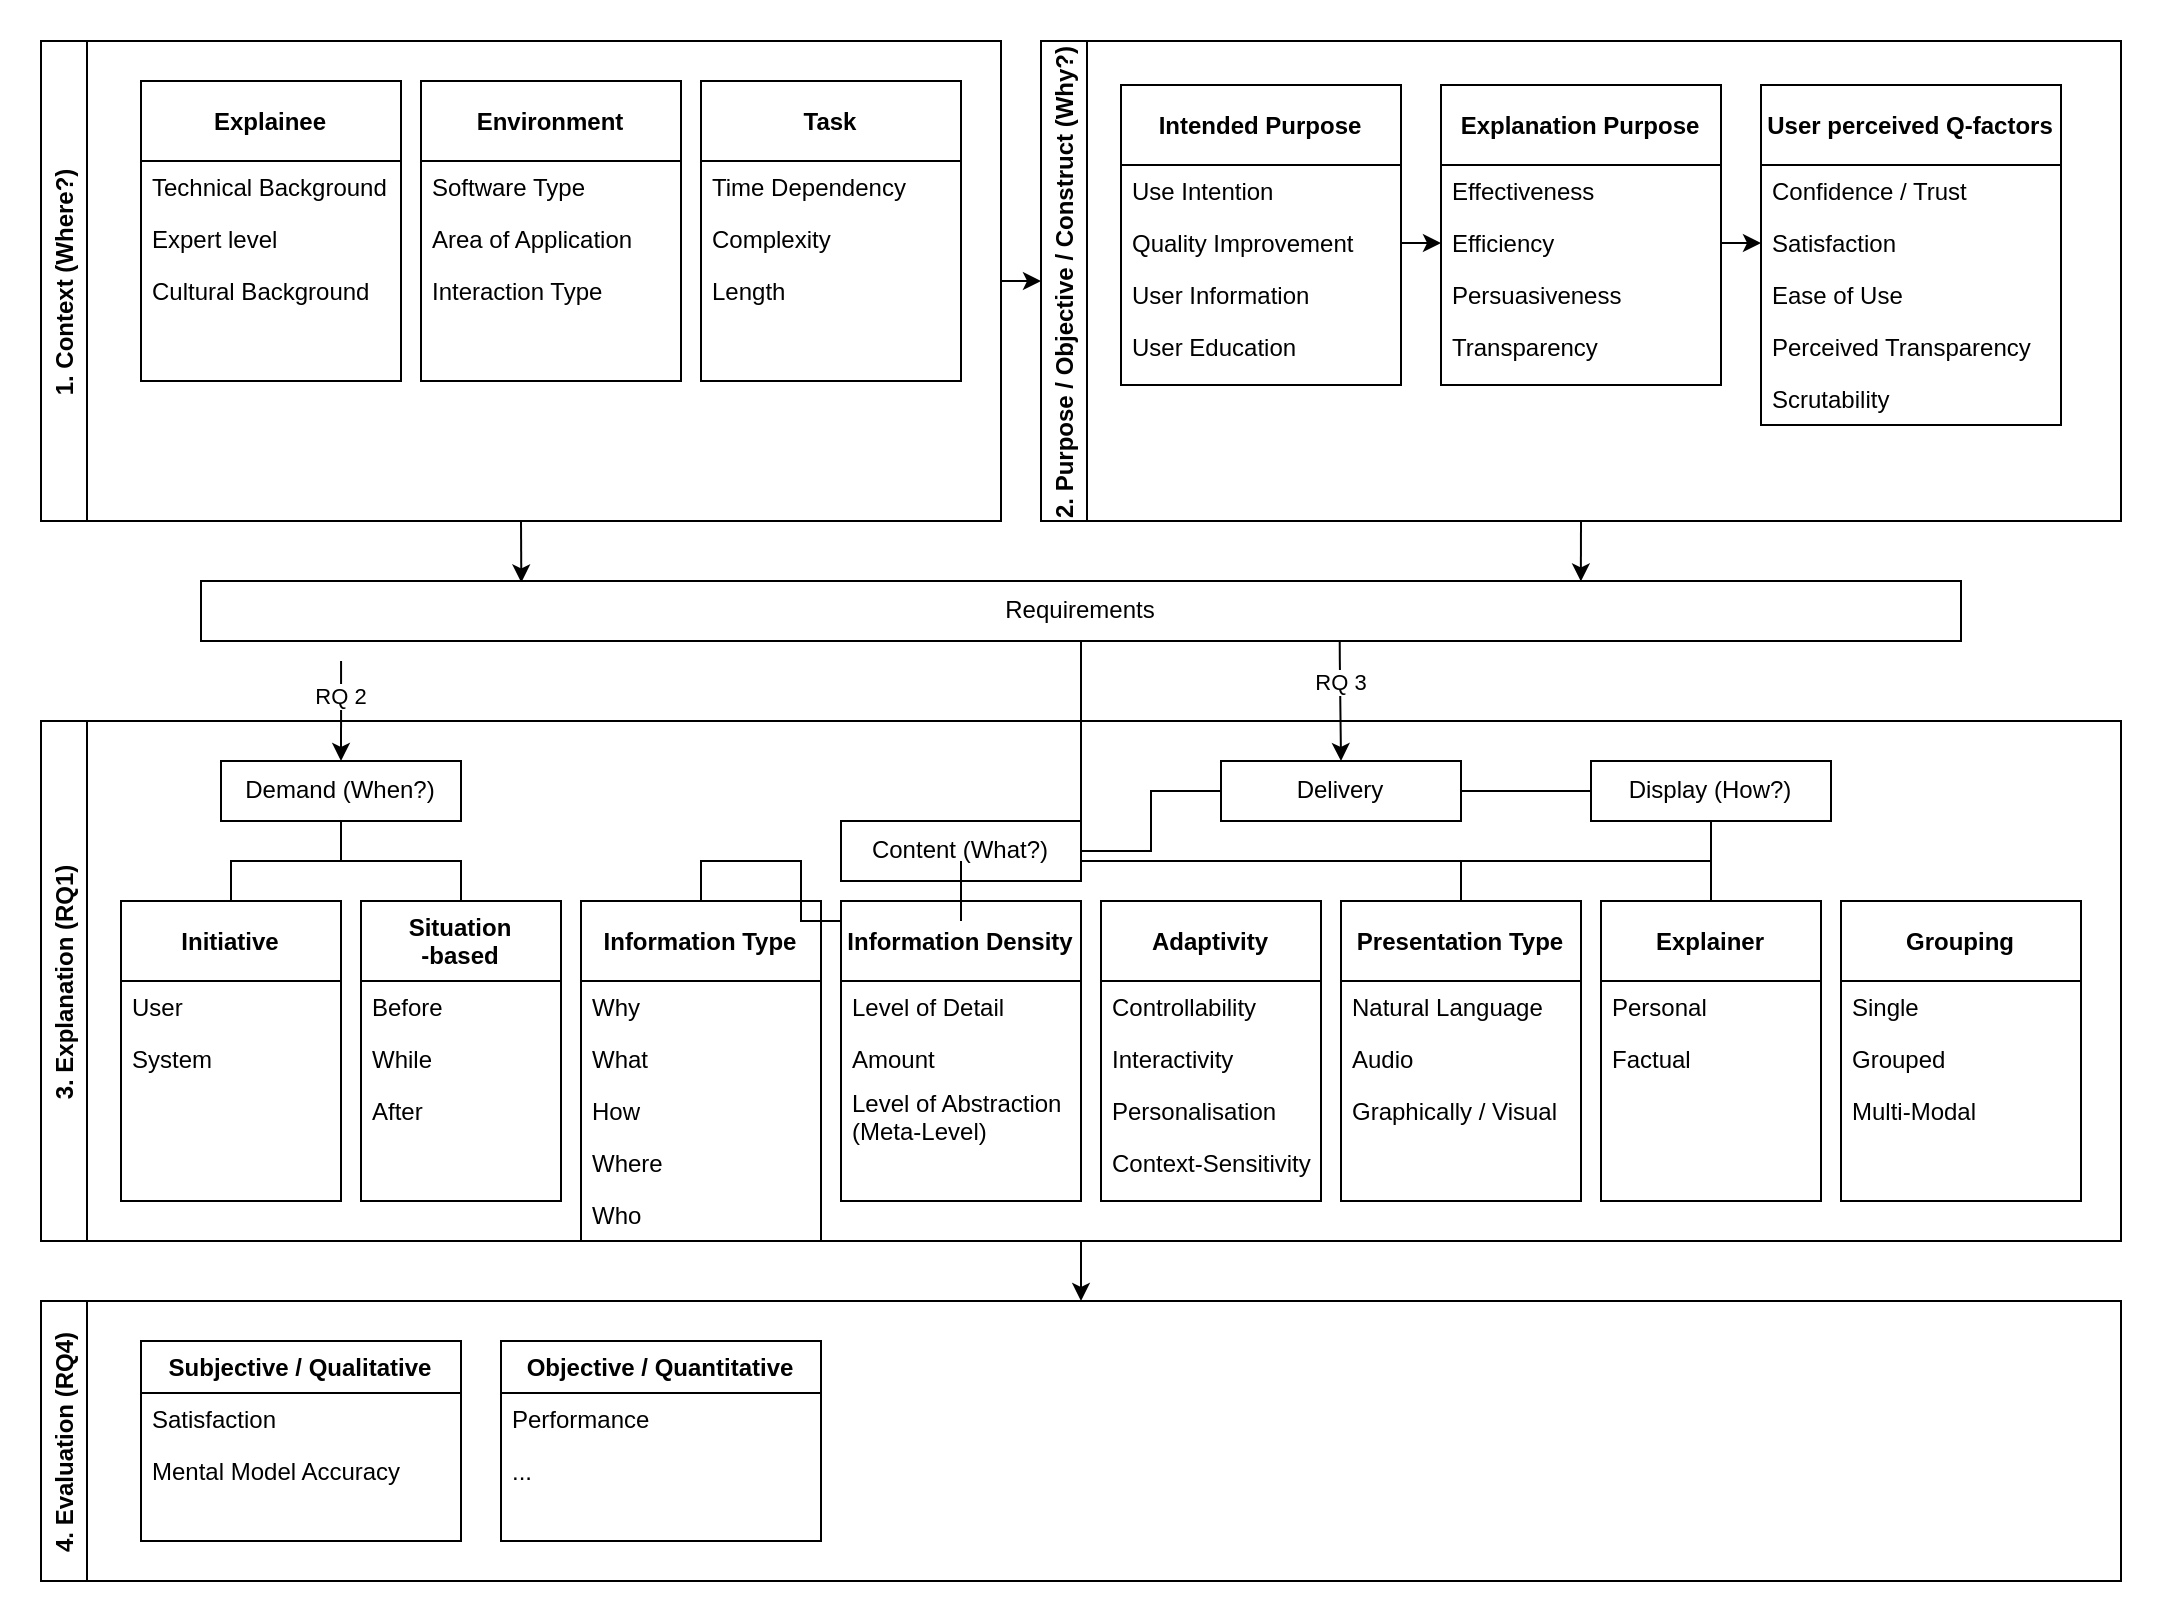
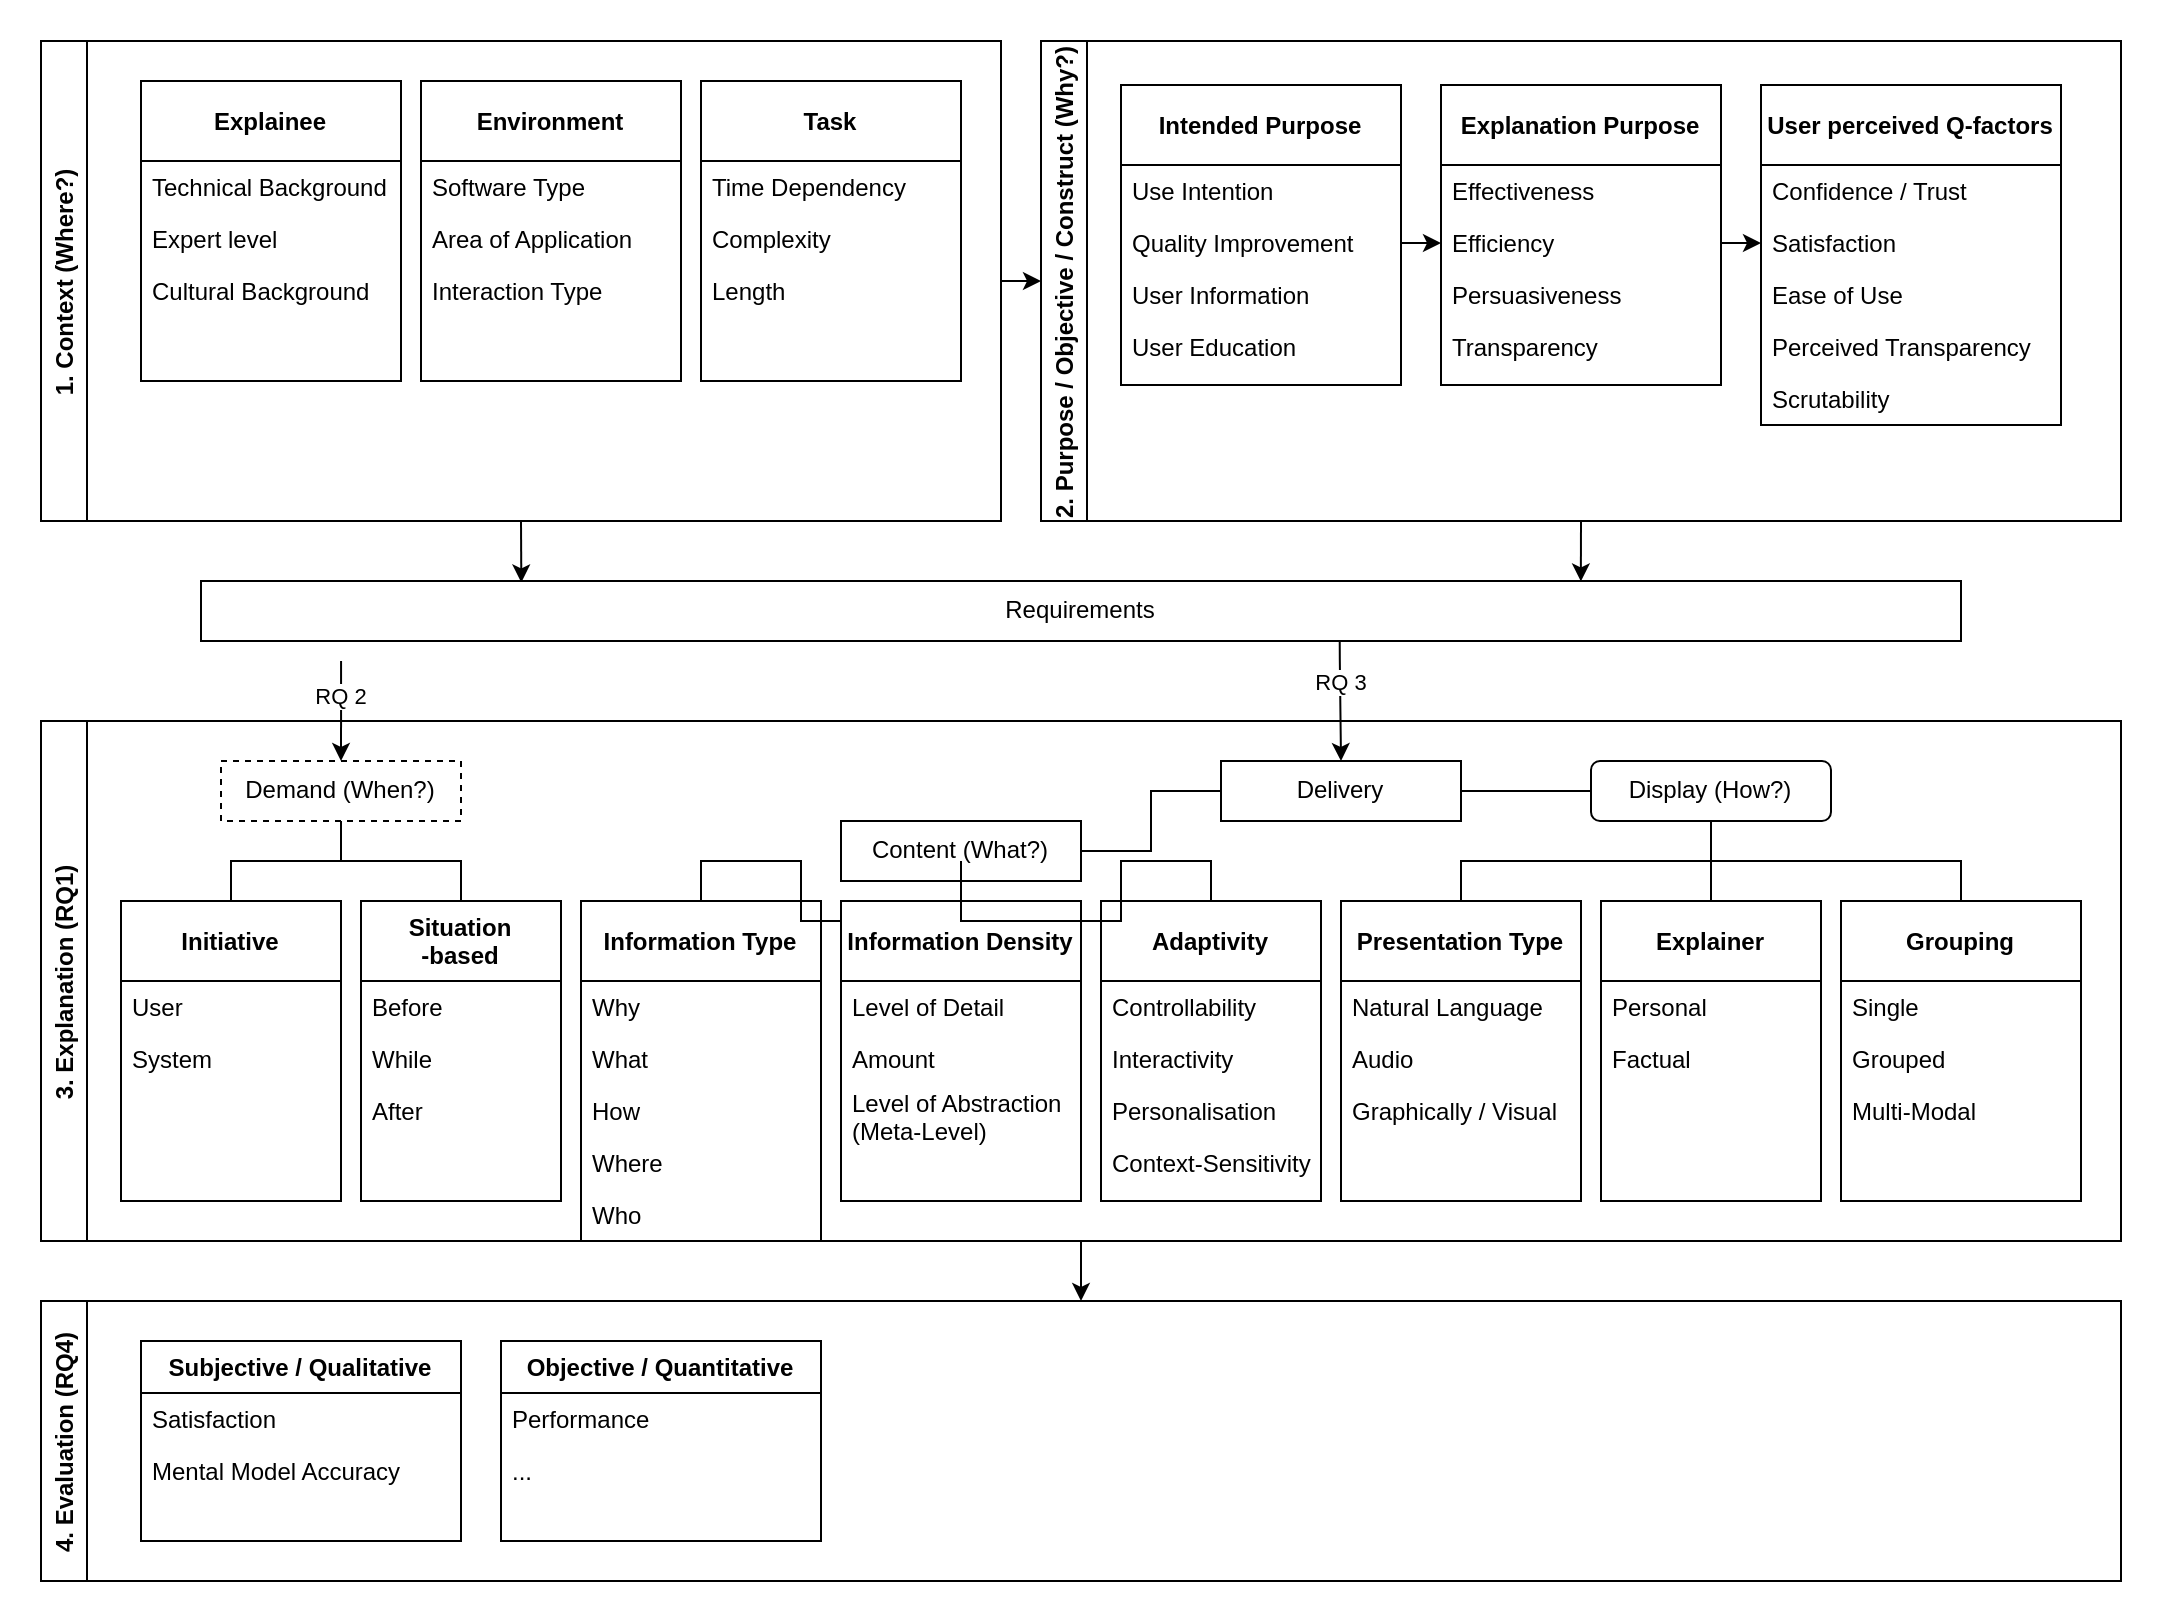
(341, 791) -> (341, 791)
(1711, 791) -> (1711, 791)
(1336, 861) -> (1858, 861)
none -> (1071, 921)
